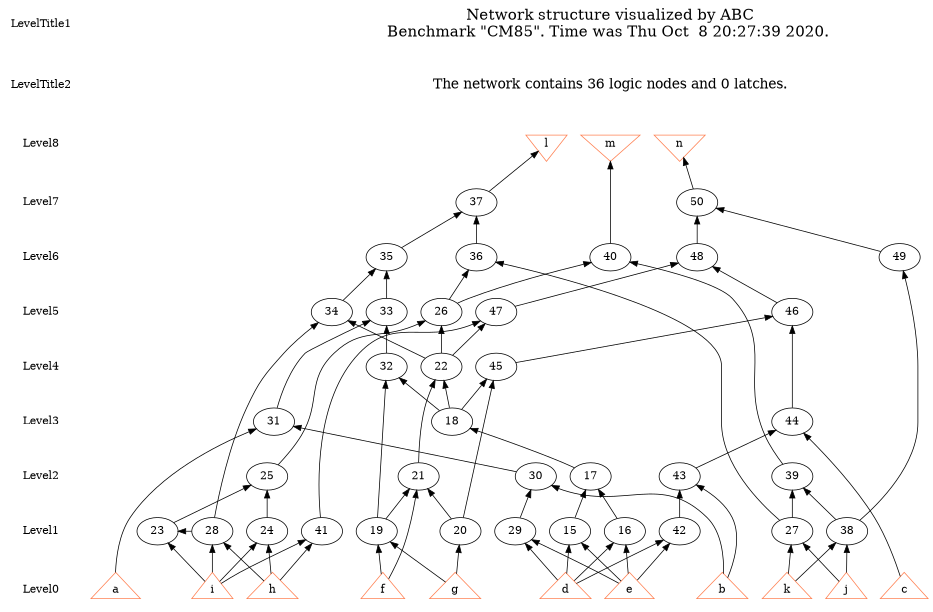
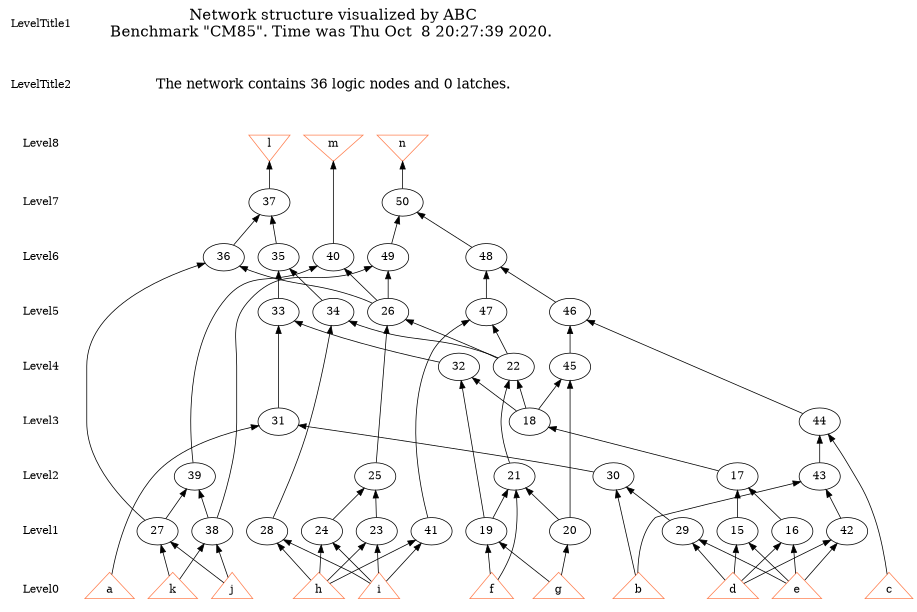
none -> (388, 289)
(189, 531) -> (345, 563)
